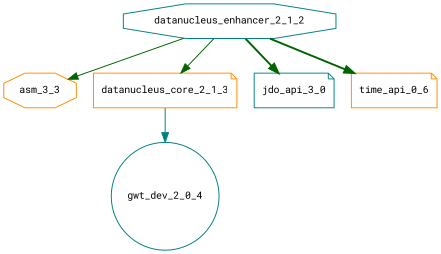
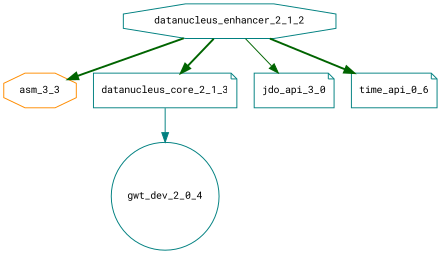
(201, 52) -> (201, 52)
(259, 52) -> (259, 52)
(131, 57) -> (131, 57)
(165, 90) -> (165, 90)
(394, 90) -> (394, 90)
